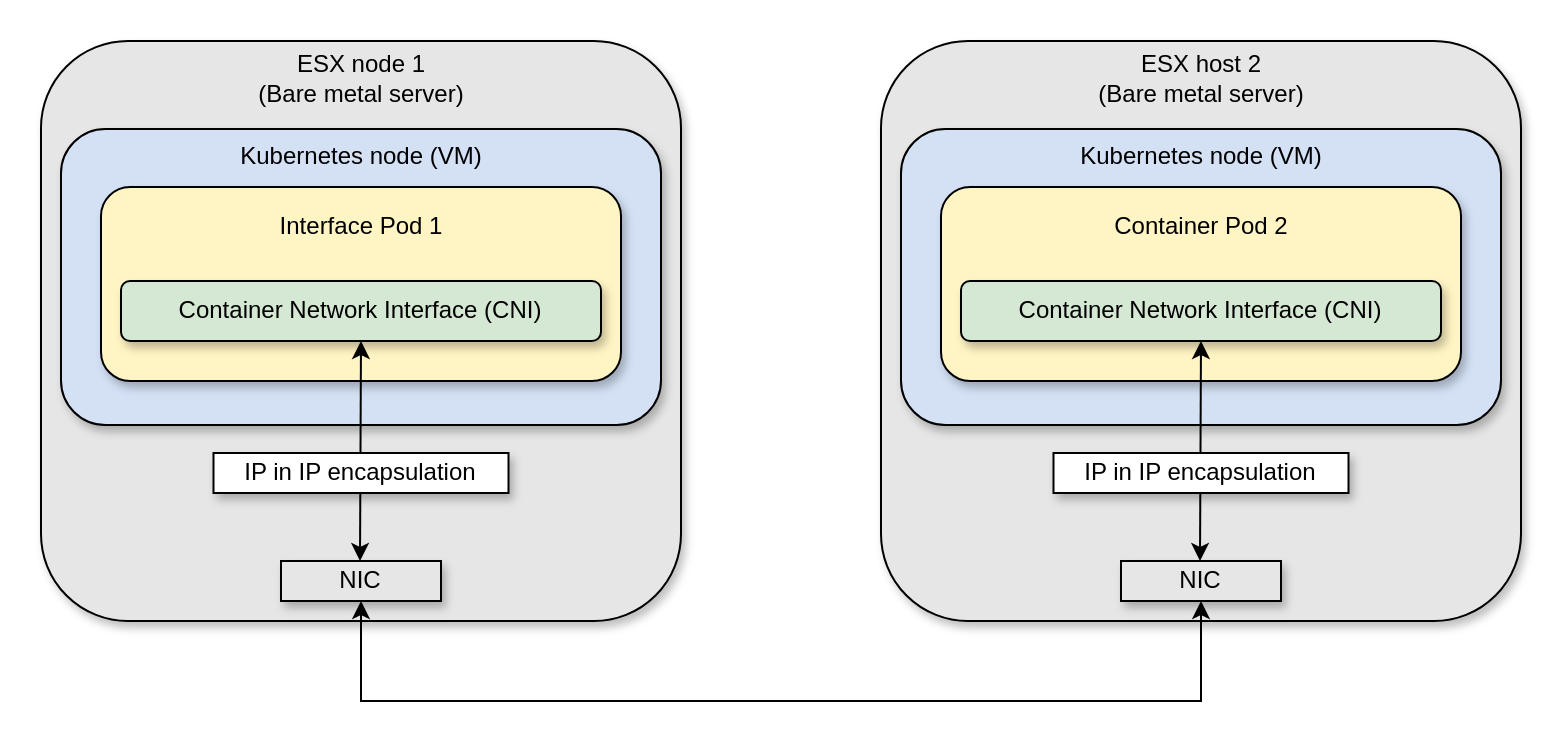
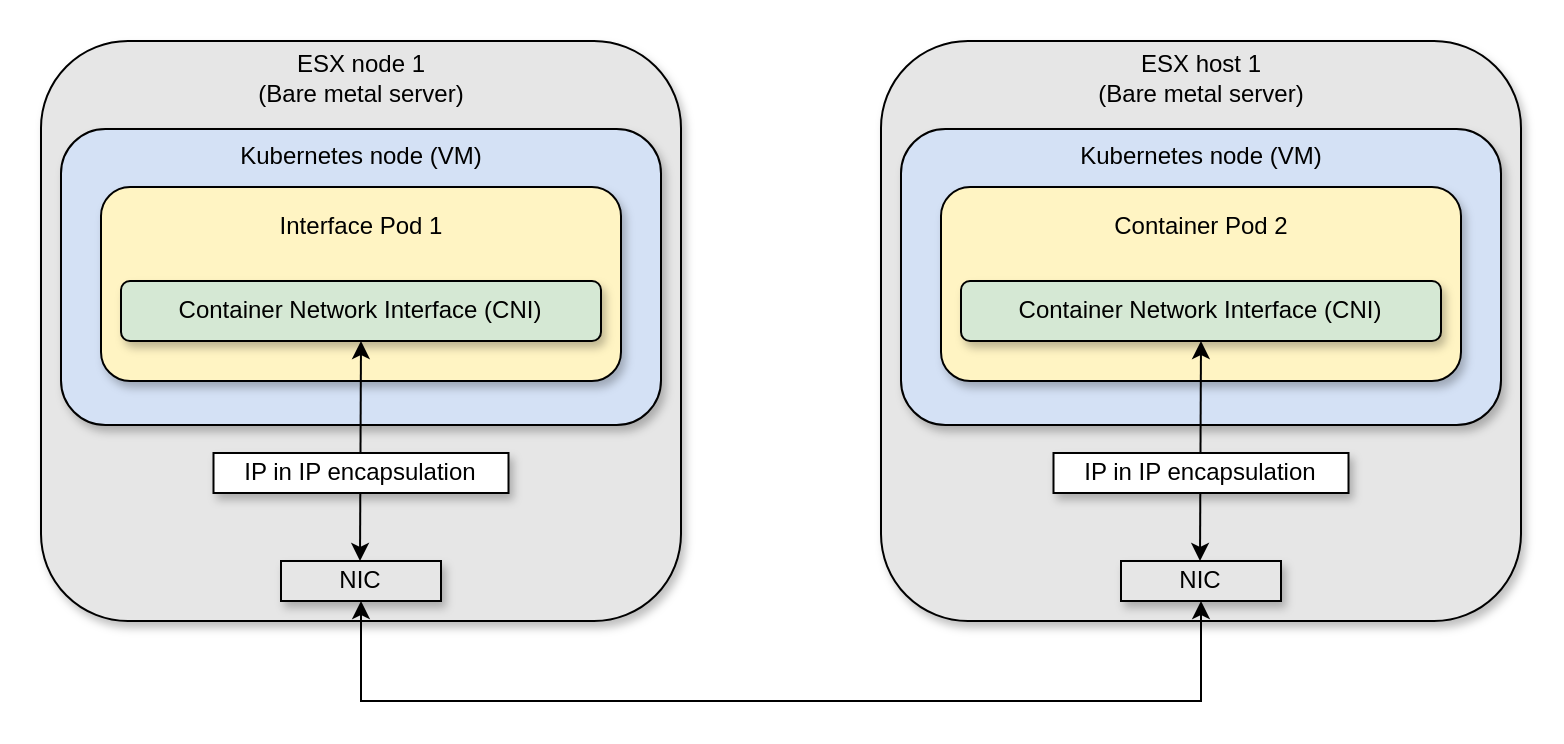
(1202, 79) -> (1202, 79)
